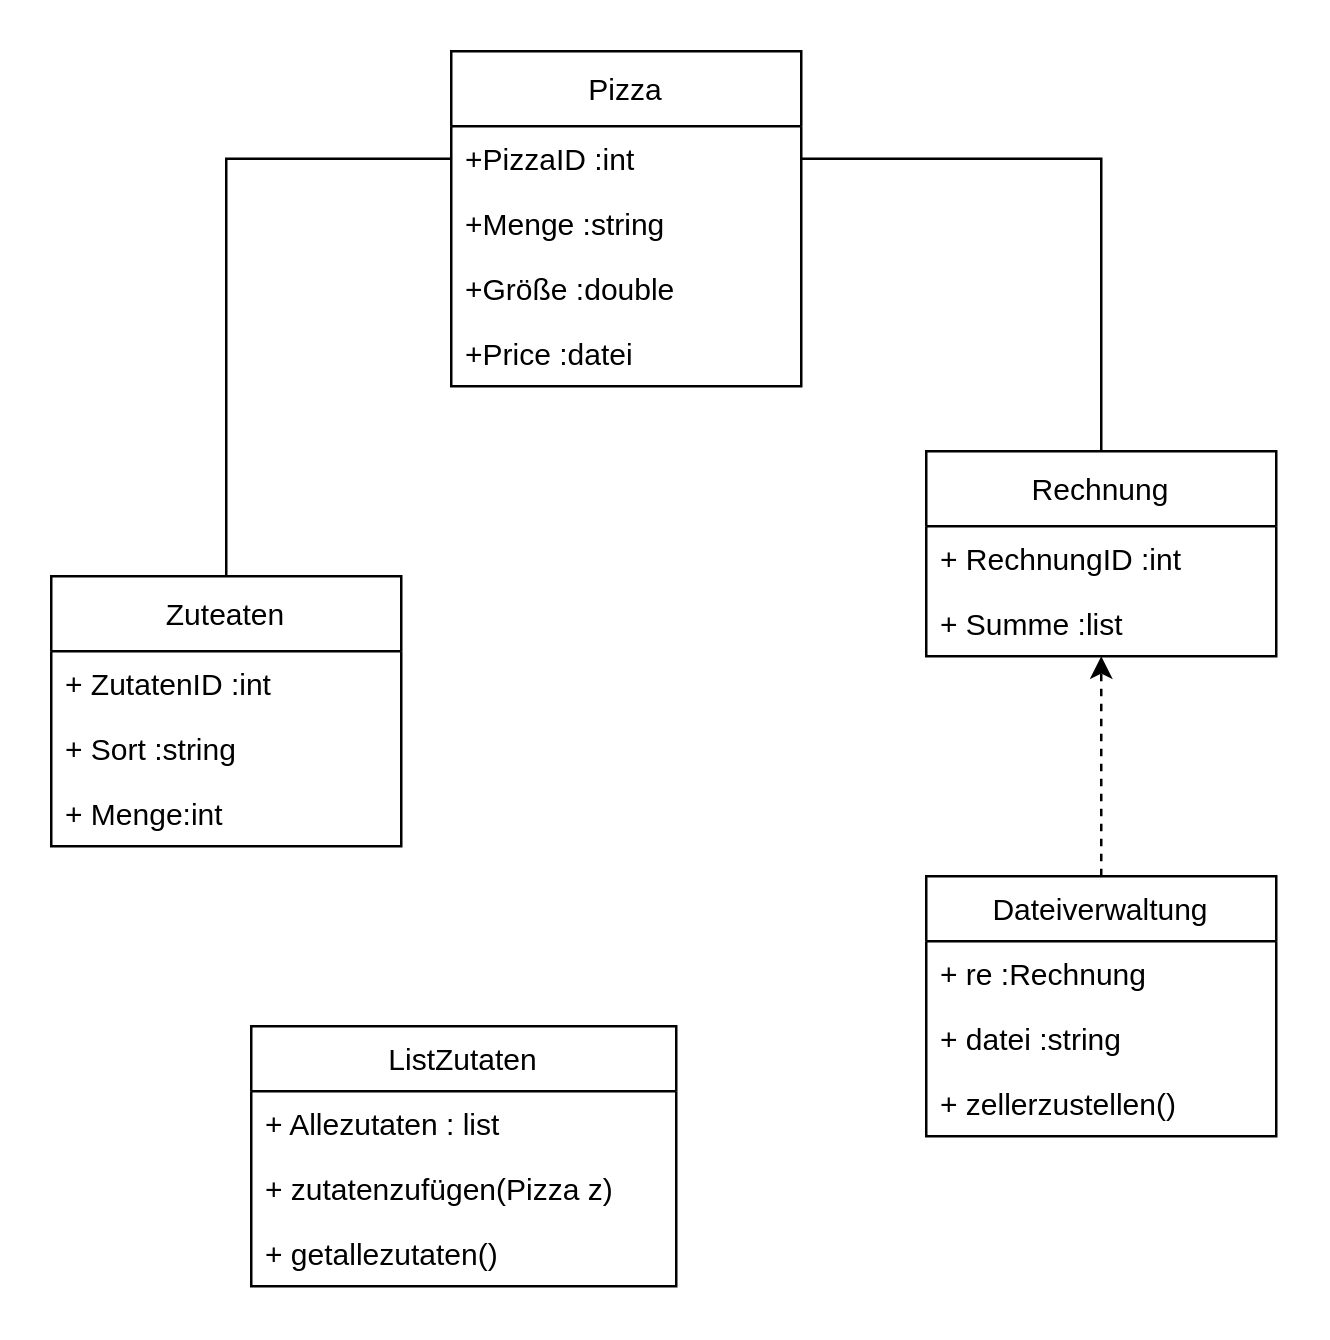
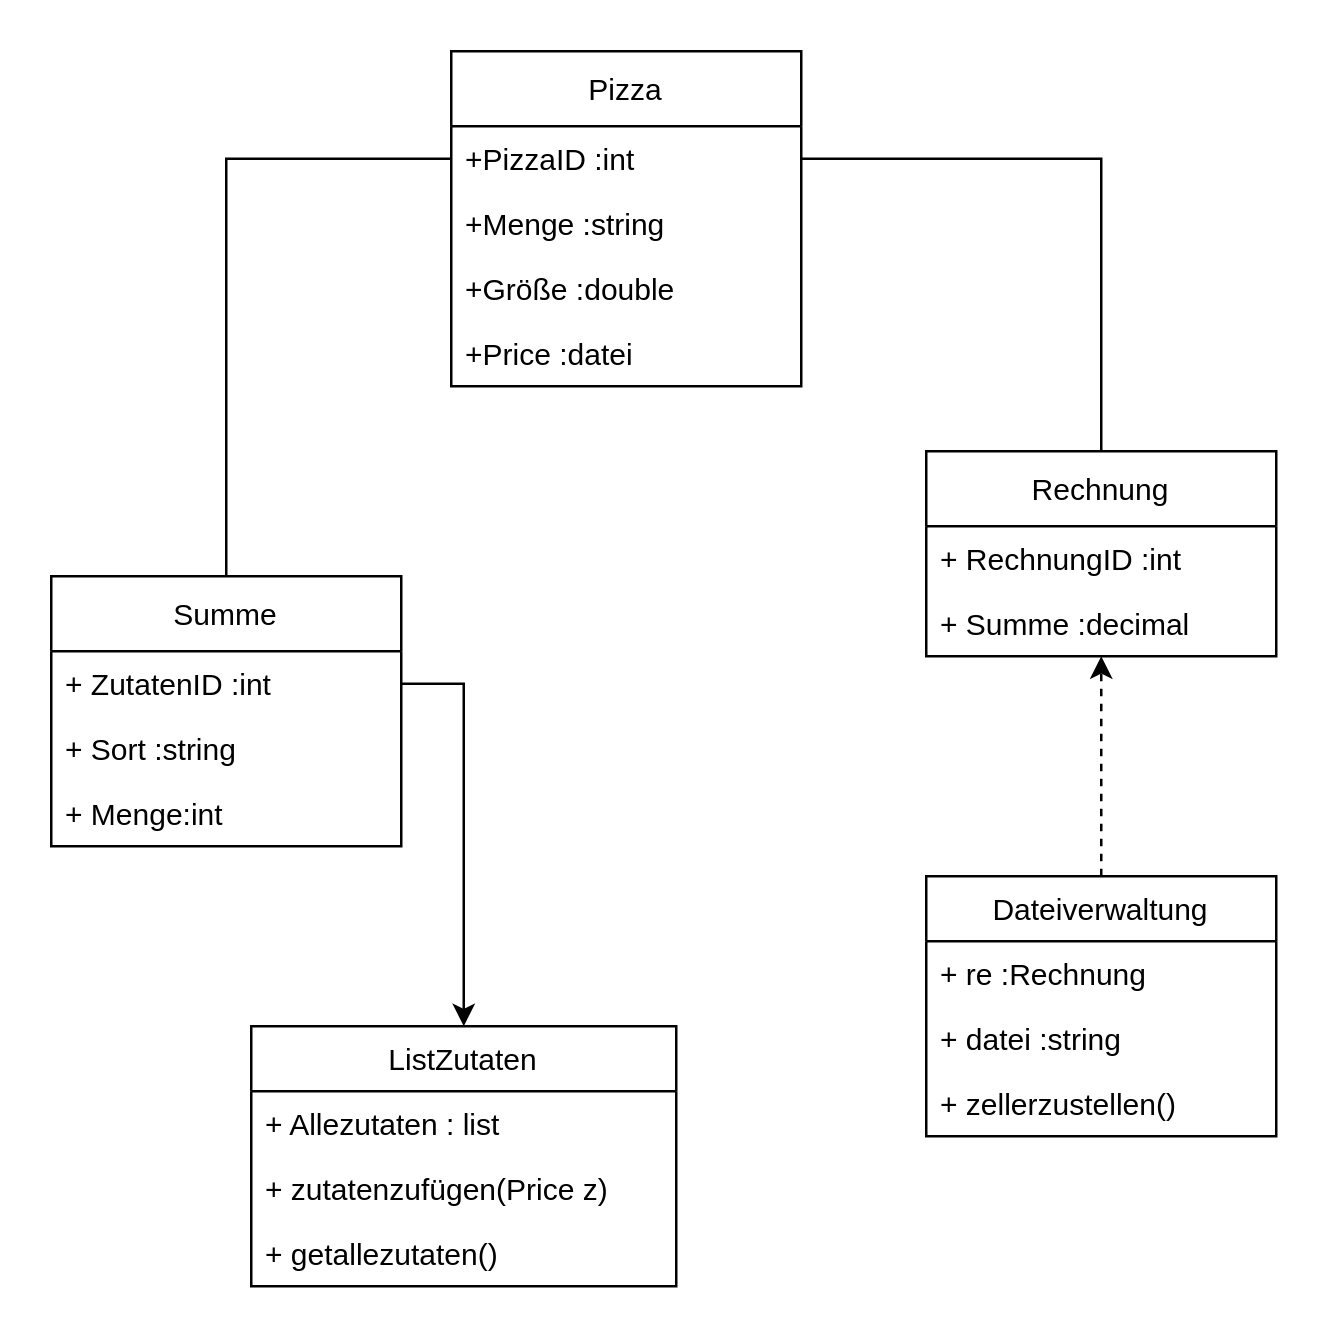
(225, 615) -> (225, 615)
(1030, 625) -> (1055, 625)
none -> (464, 816)
(463, 1190) -> (463, 1190)
